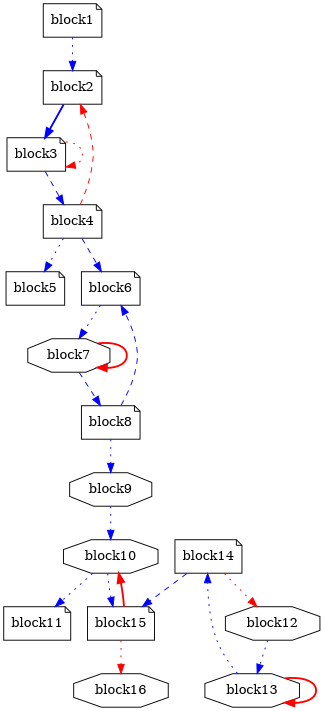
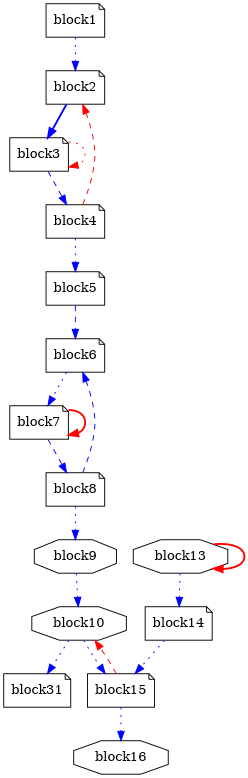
(89, 251) -> (75, 317)
(69, 355) -> (39, 422)
(168, 587) -> (153, 653)
(123, 595) -> (109, 661)
(37, 623) -> (37, 690)
(273, 623) -> none
(121, 652) -> (121, 719)
